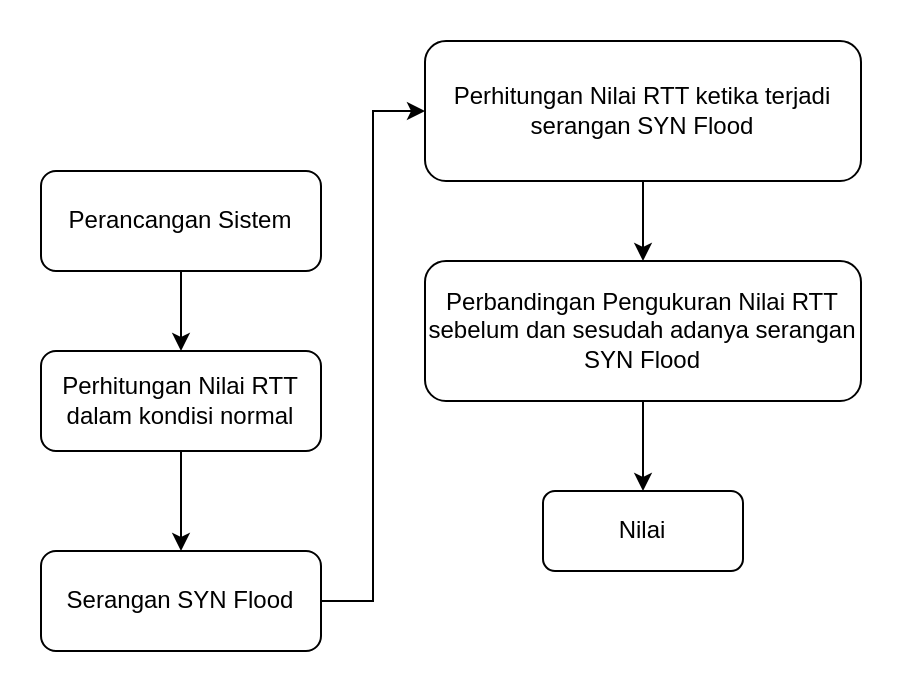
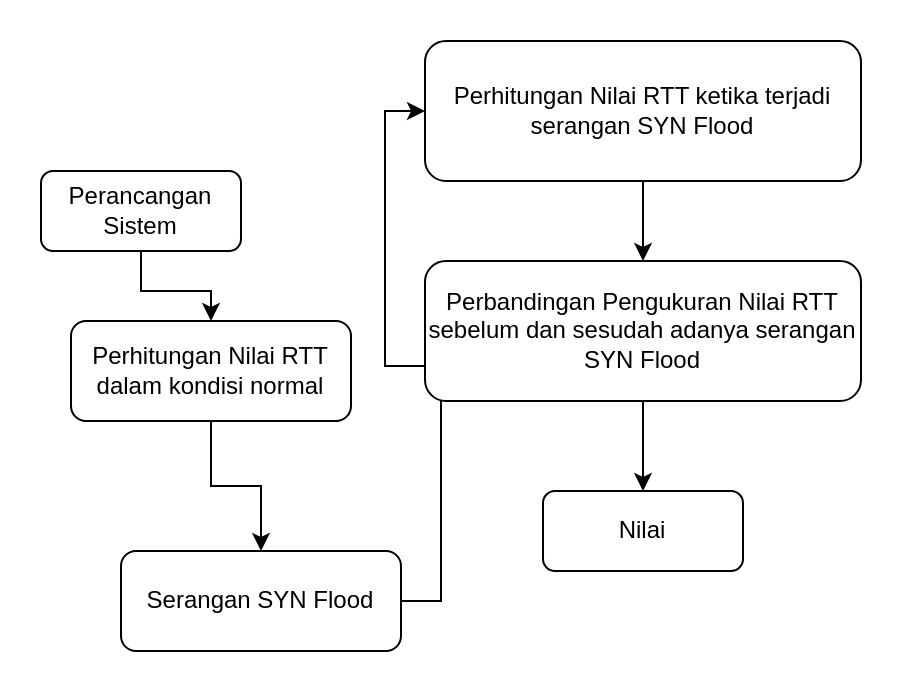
(181, 221) -> (141, 211)
(181, 401) -> (211, 371)
(181, 601) -> (261, 601)
